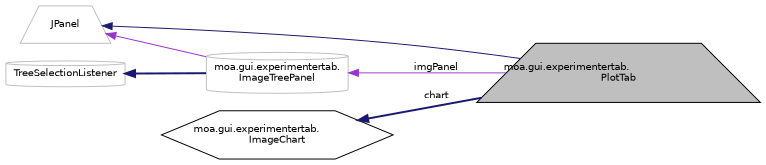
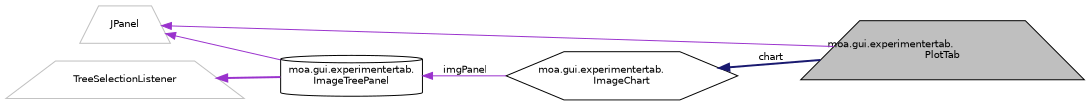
(317, 37) -> (503, 36)
(171, 73) -> (254, 78)
(277, 73) -> (352, 76)
(432, 73) -> (469, 76)
(65, 74) -> (125, 80)
